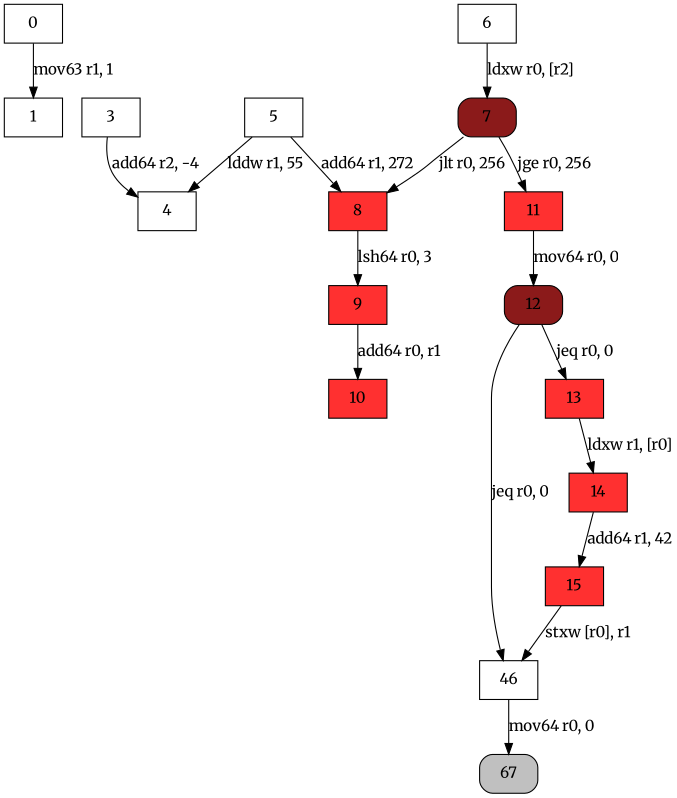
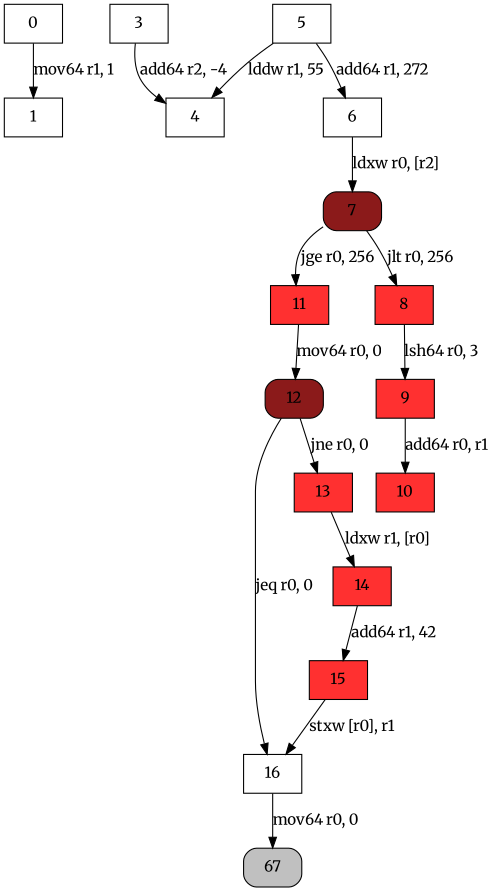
(73, 71) -> (74, 71)
(312, 160) -> (330, 65)
(585, 352) -> (340, 446)
(509, 680) -> (273, 774)
